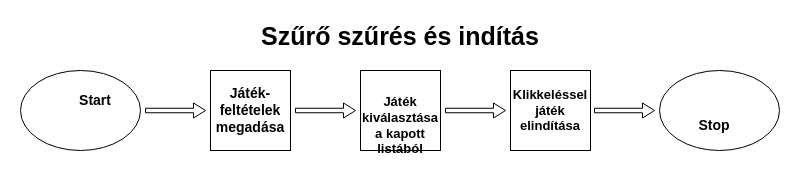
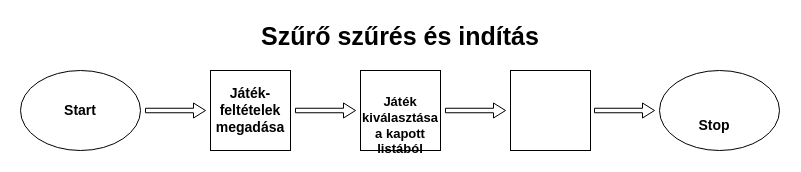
(96, 101) -> (81, 111)
(551, 111) -> none
